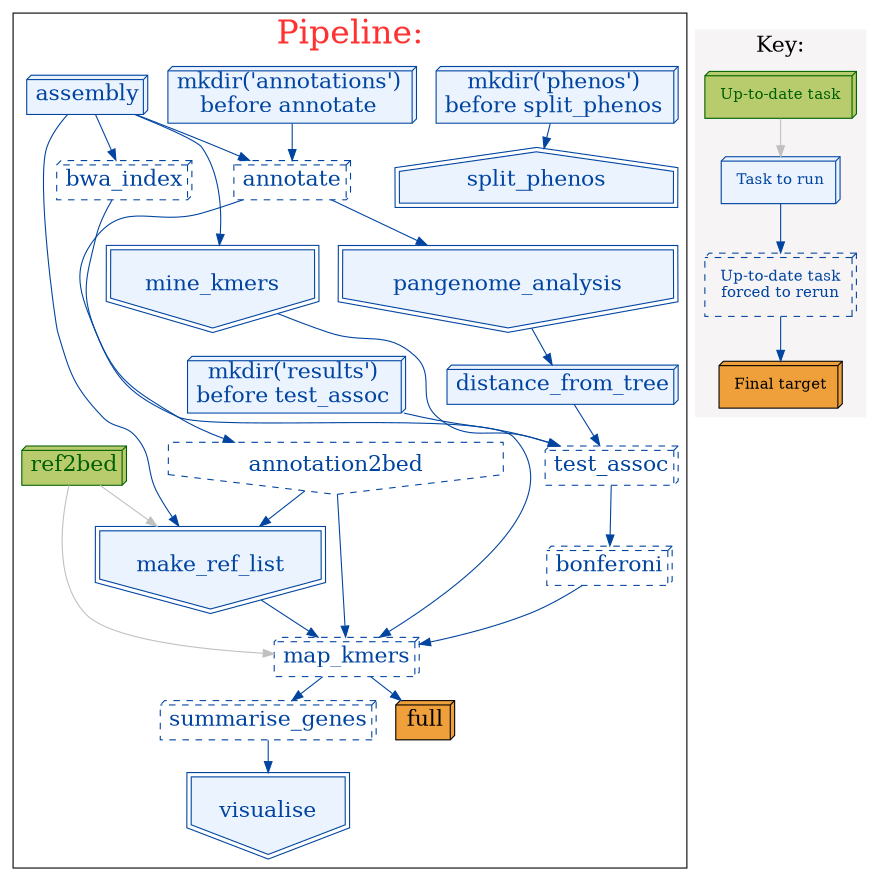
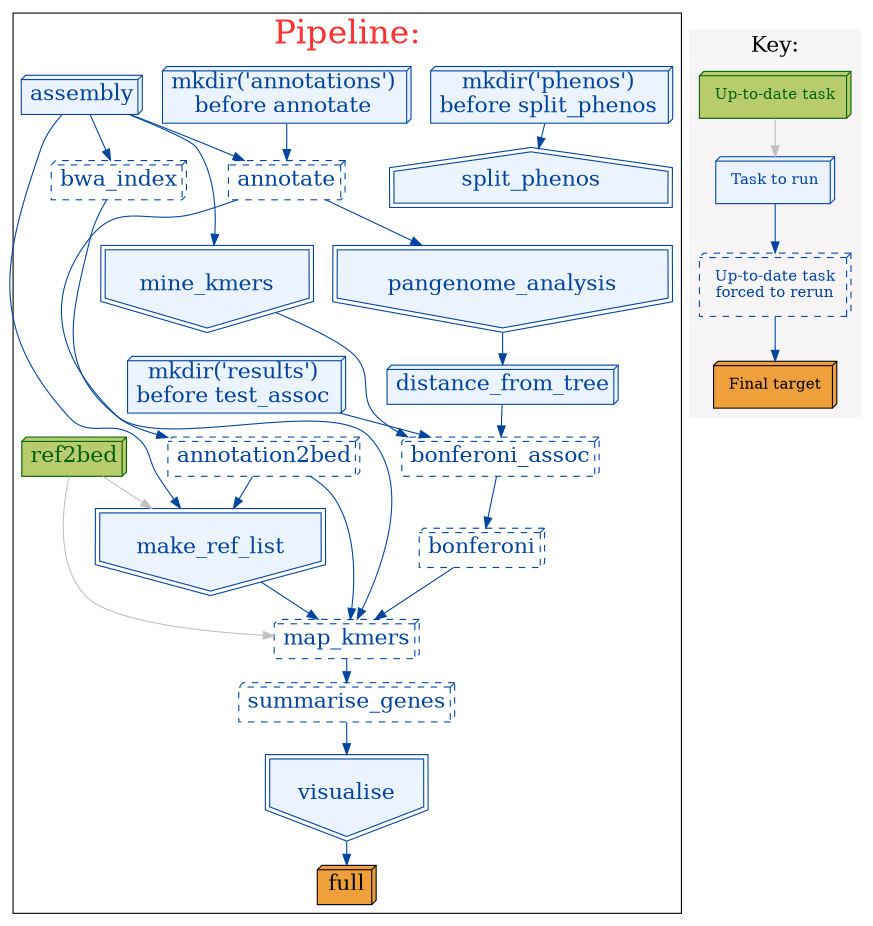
(336, 466) -> (264, 457)
(612, 466) -> (500, 457)
(382, 685) -> (347, 848)
